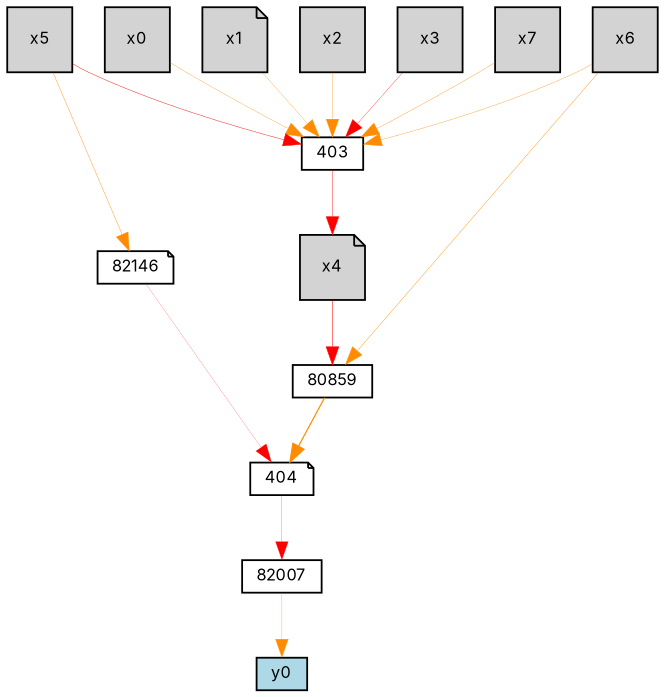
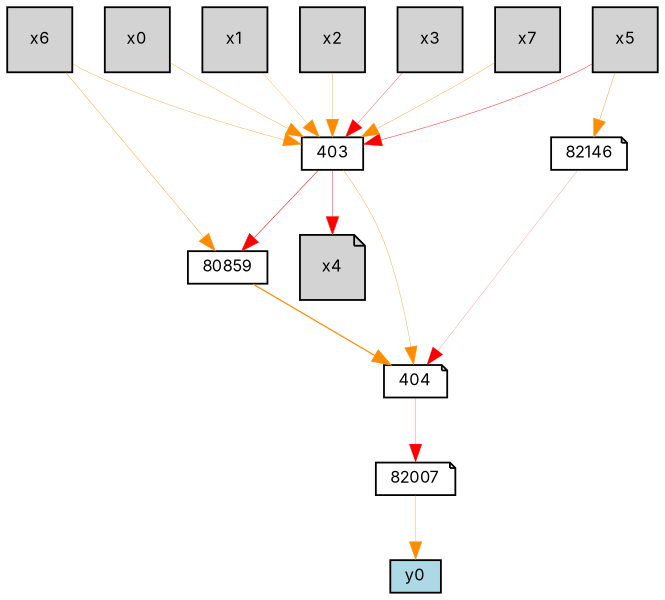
(235, 40) -> (235, 40)
none -> (388, 254)
(332, 324) -> (286, 204)
(282, 576) -> (416, 479)
